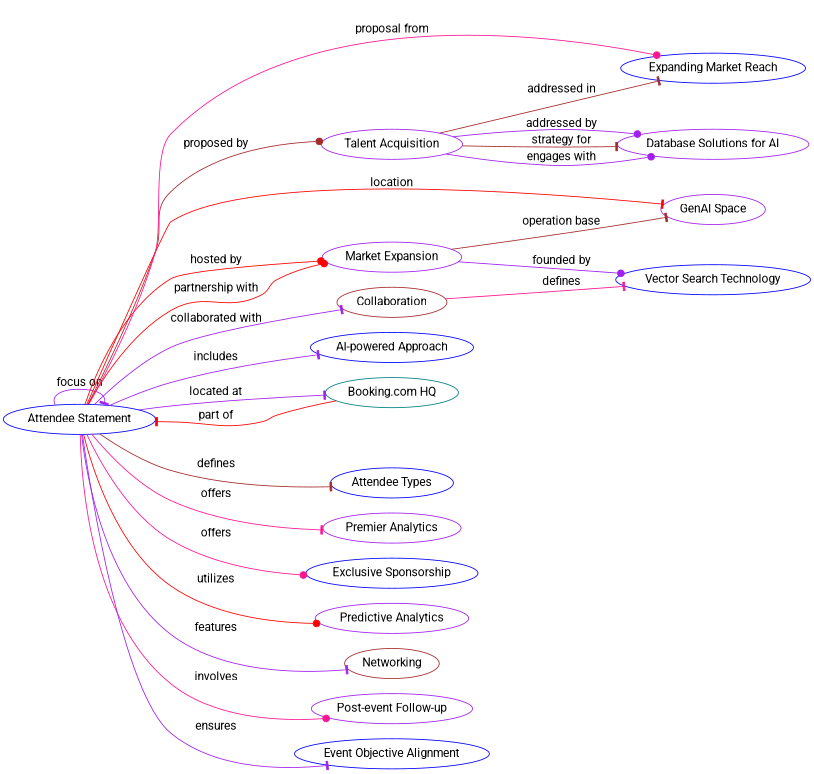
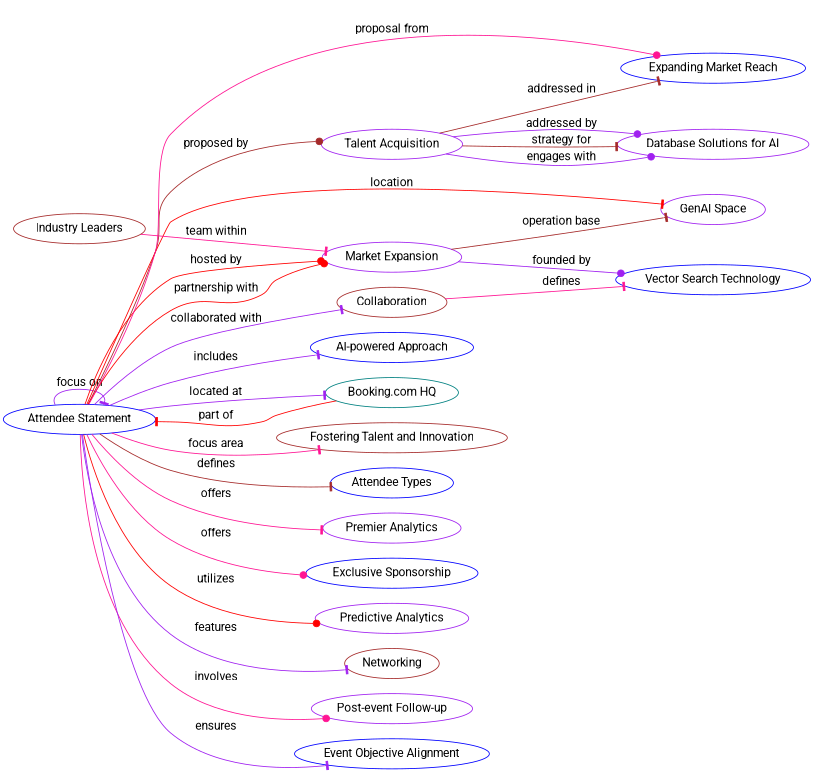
none -> (79, 229)
none -> (392, 438)
